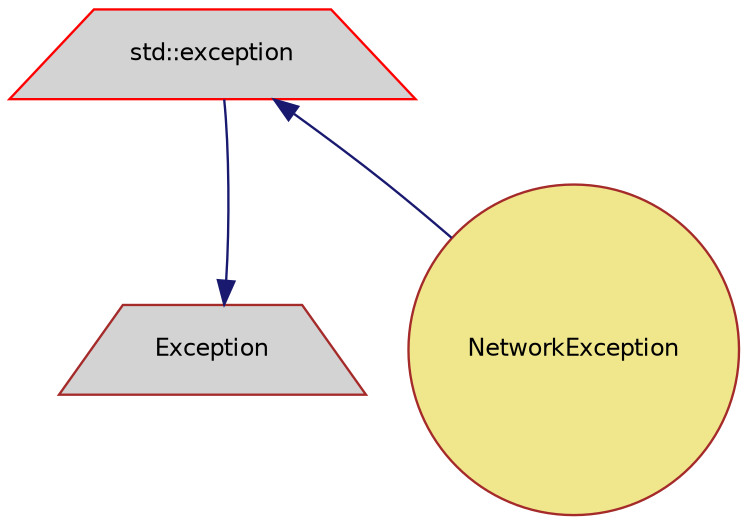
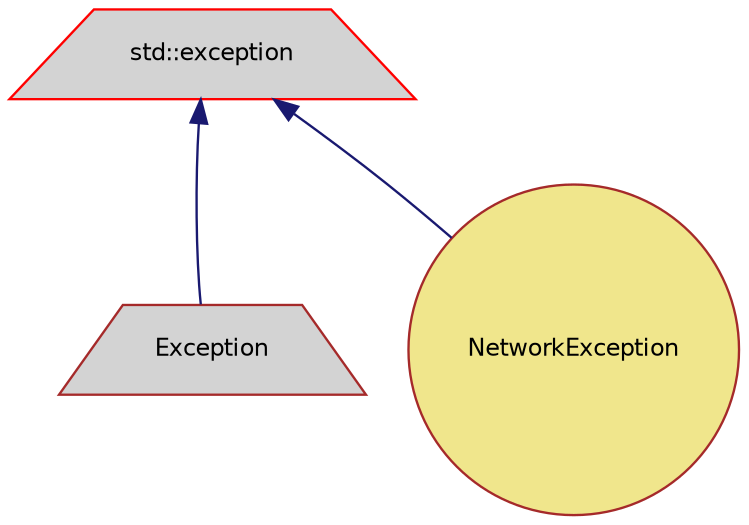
(228, 190) -> (197, 214)
